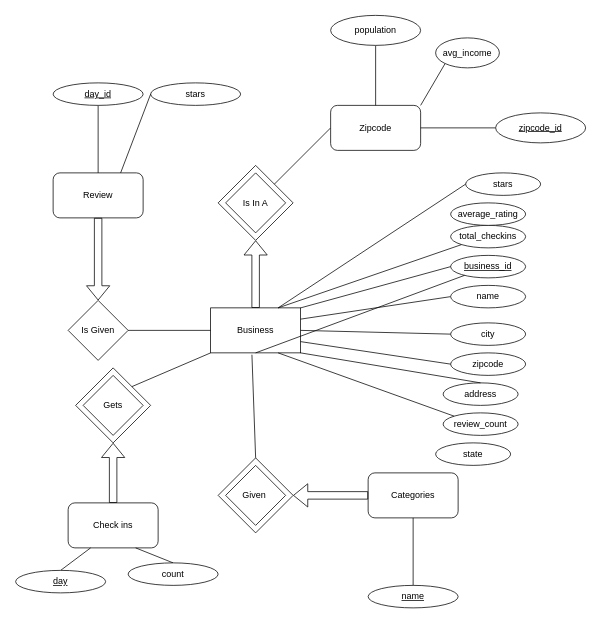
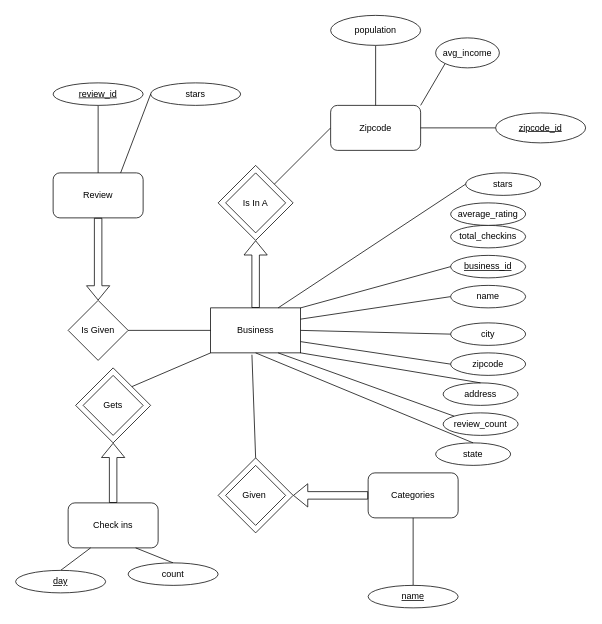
(98, 94) -> (98, 94)
(370, 276) -> none
(313, 332) -> (364, 398)
